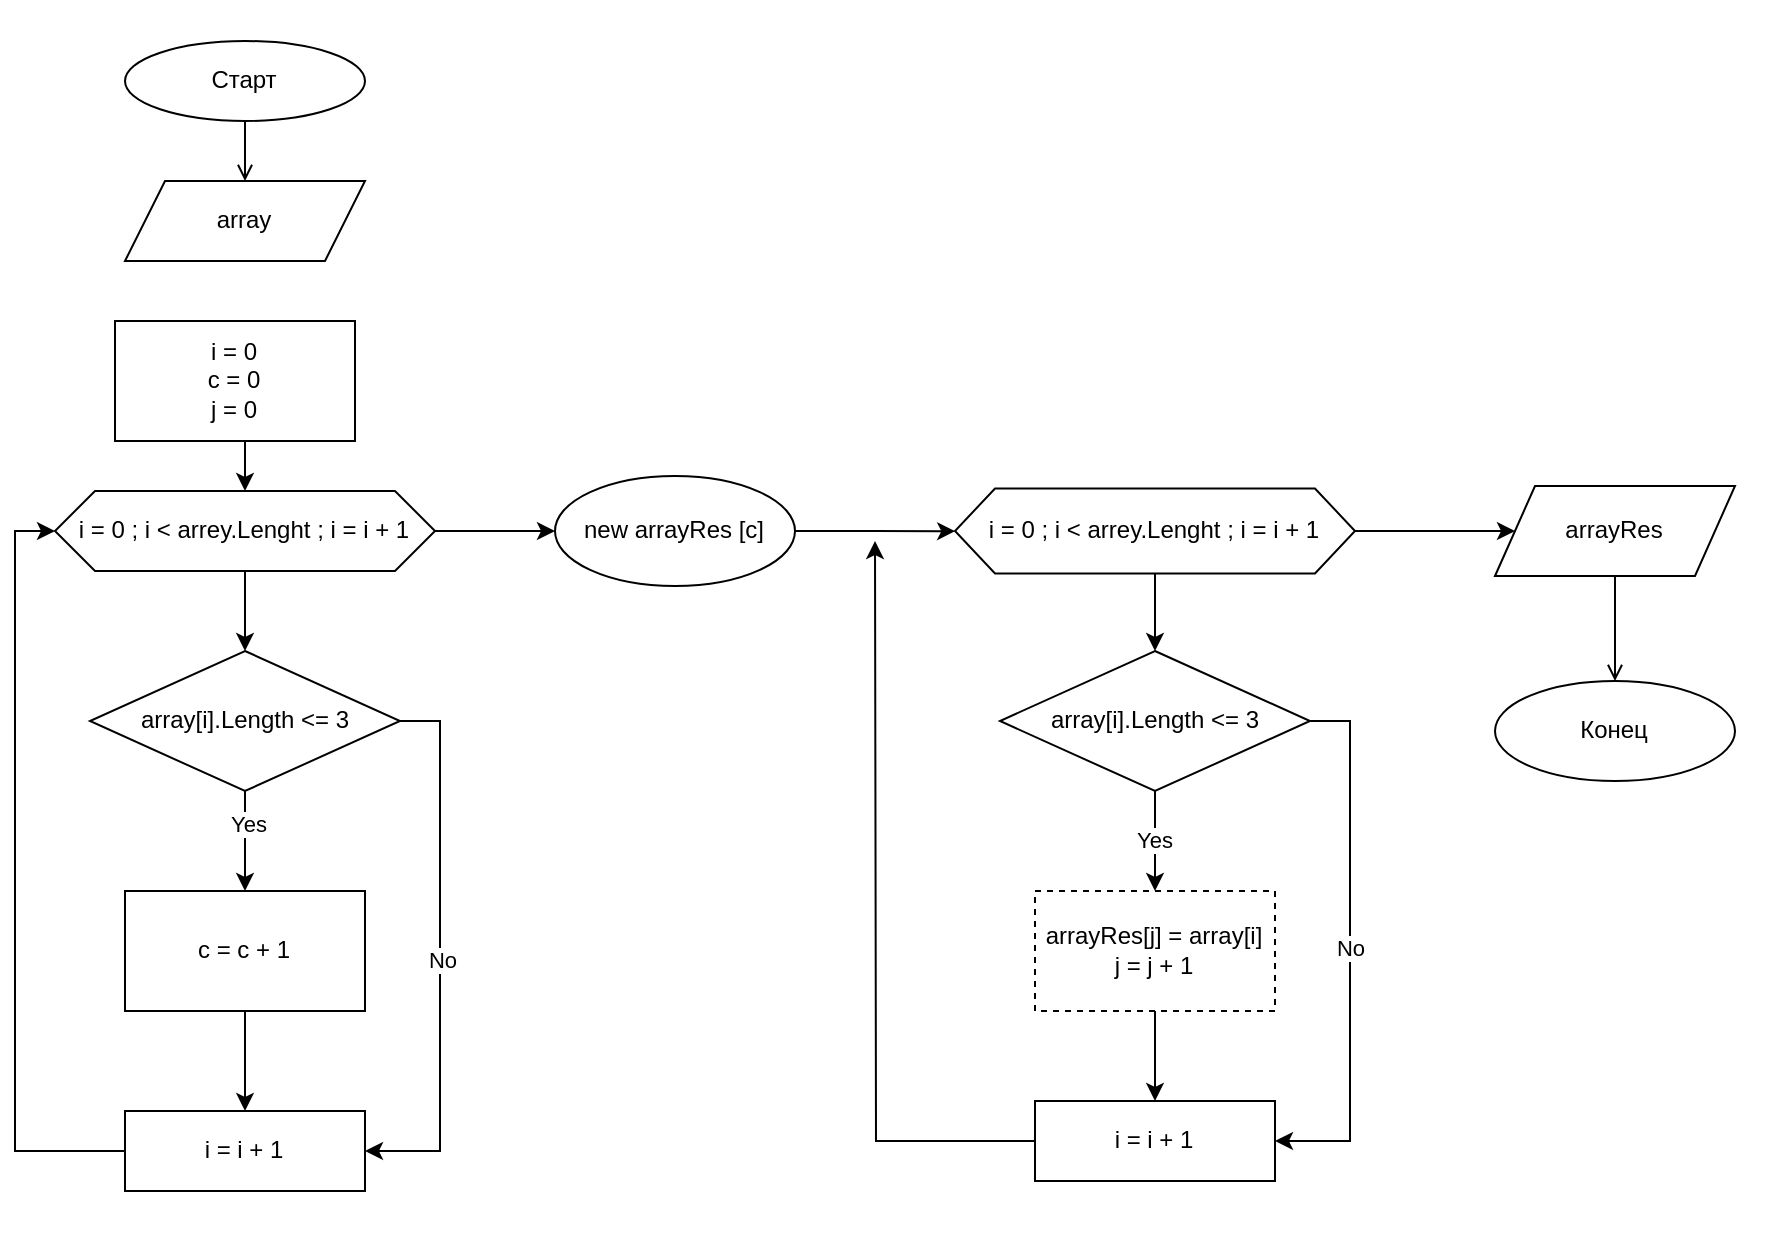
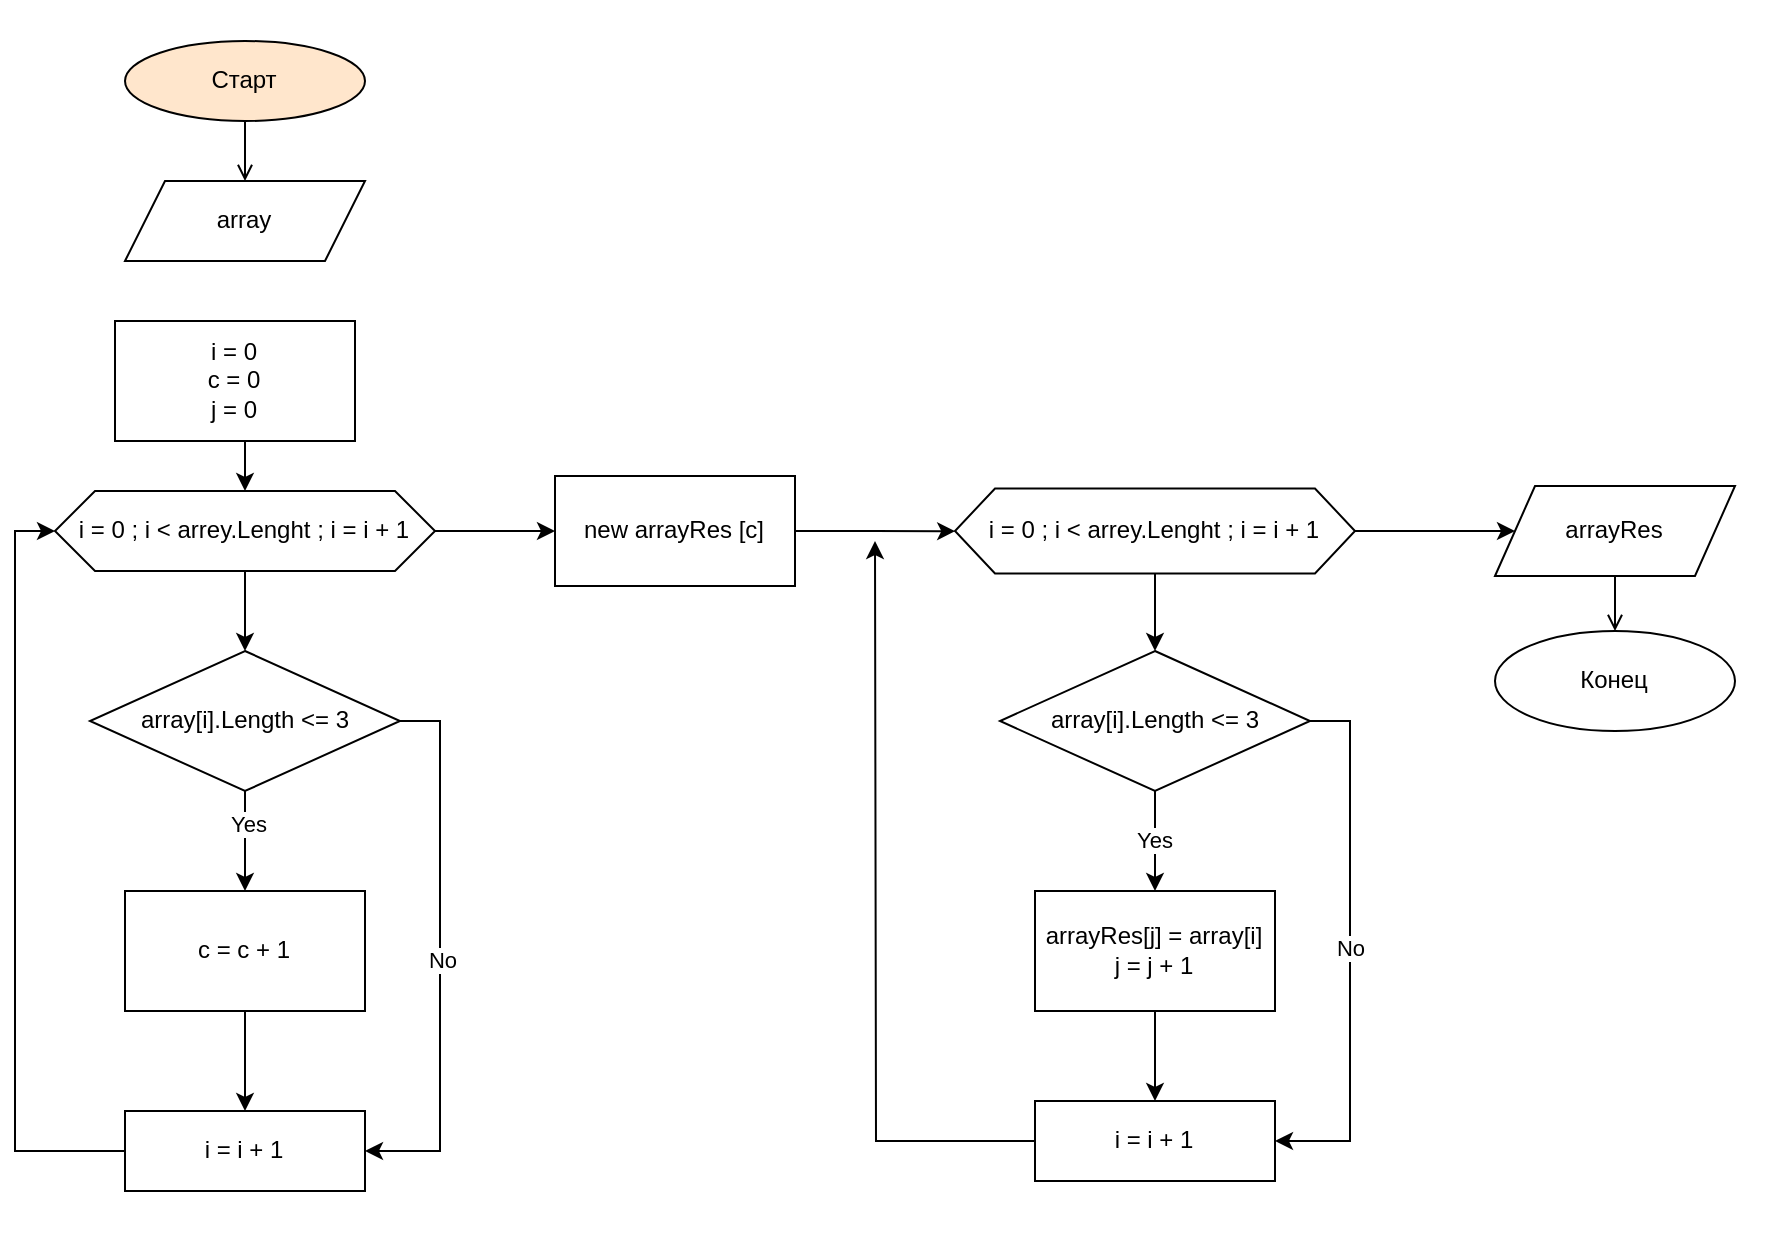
(245, 81) -> (245, 81)
(675, 531) -> (675, 531)
(1615, 731) -> (1615, 681)
(1155, 951) -> (1155, 951)
